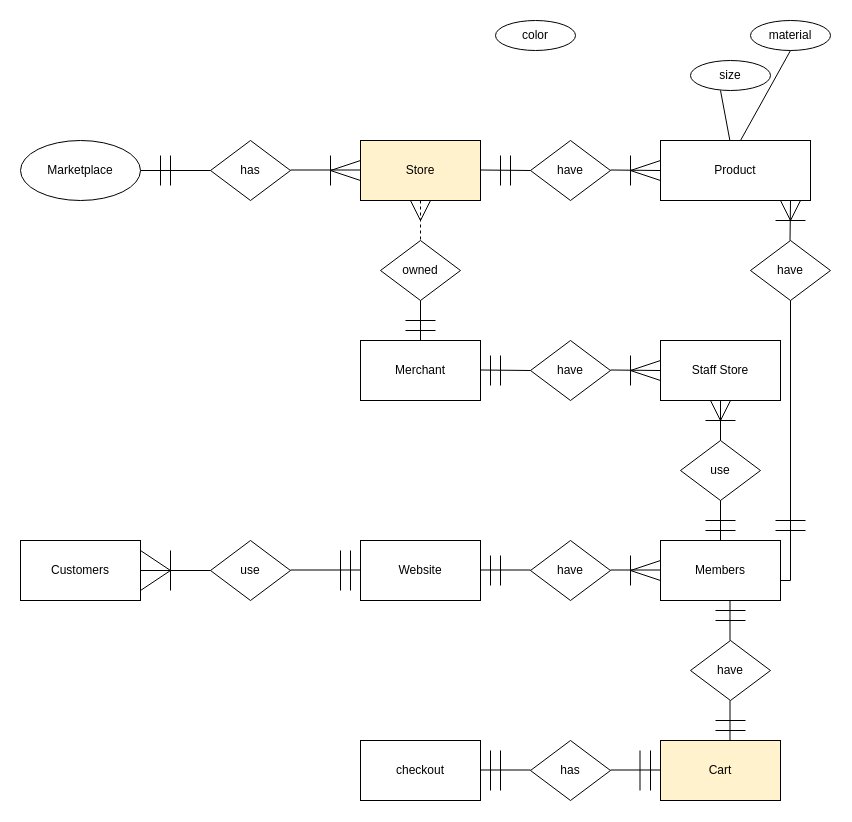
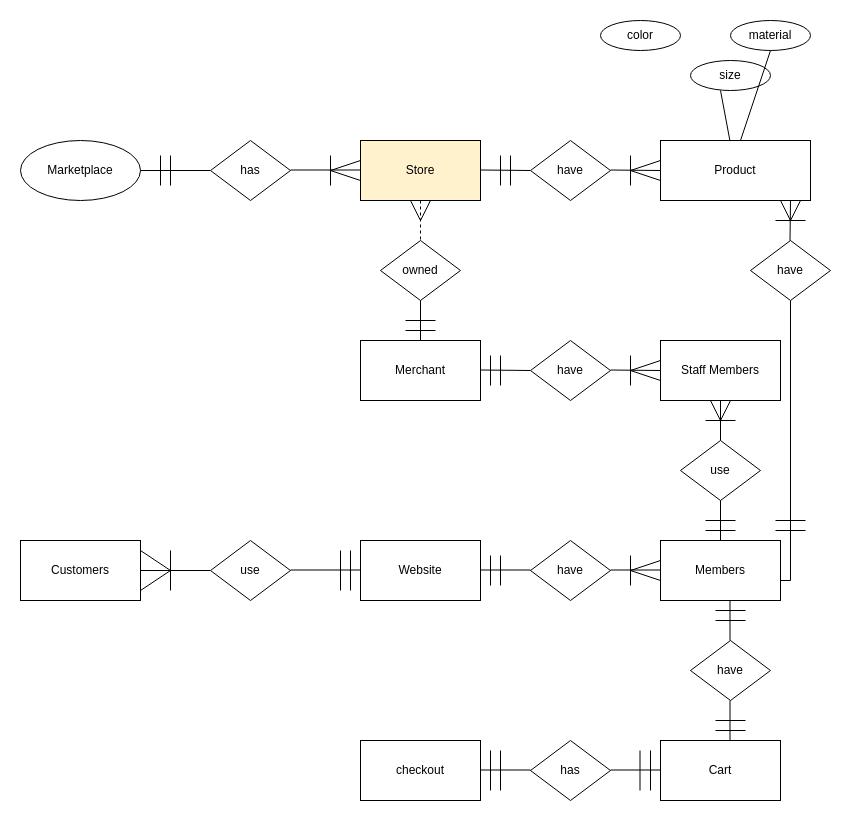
(536, 36) -> (641, 36)
(791, 36) -> (771, 36)
(721, 371) -> (721, 371)
(721, 771) -> (721, 771)
